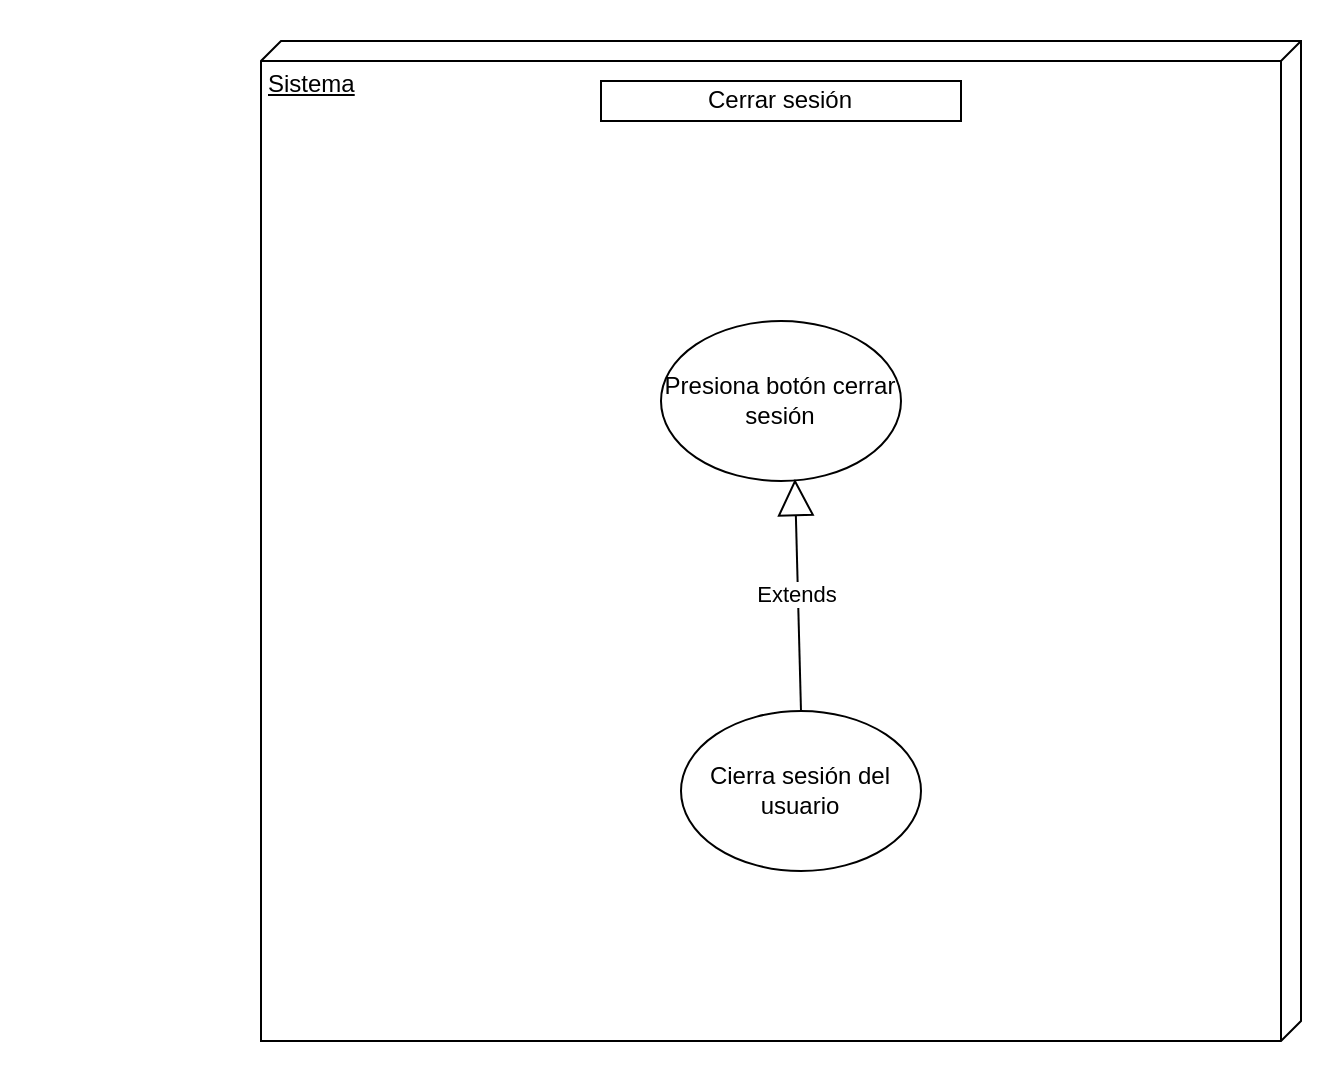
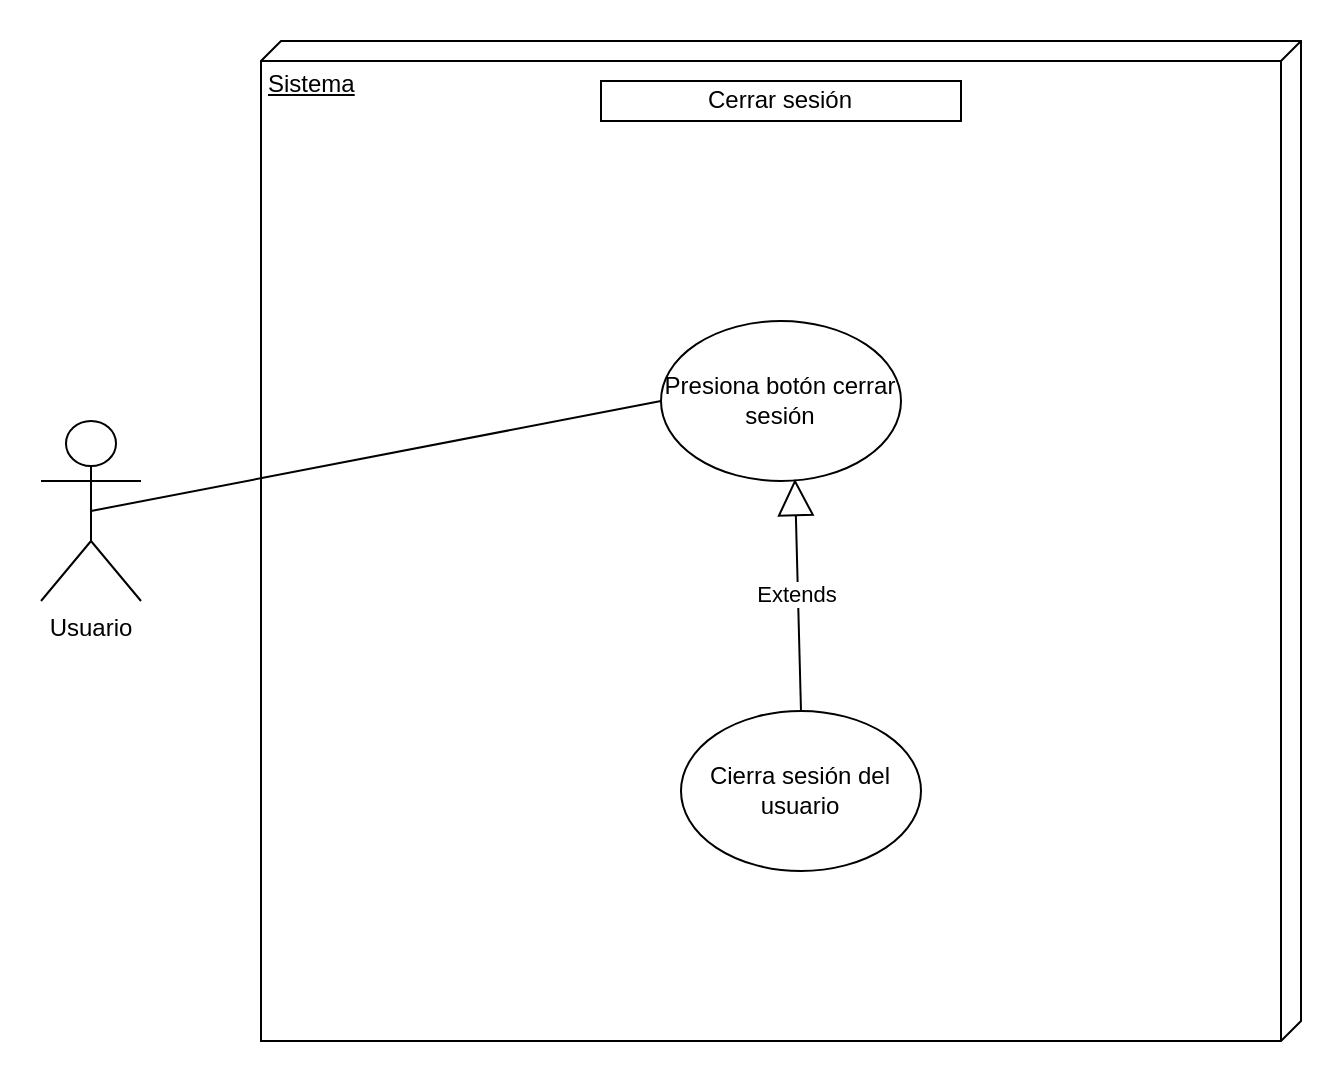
none -> (394, 453)
none -> (91, 511)
